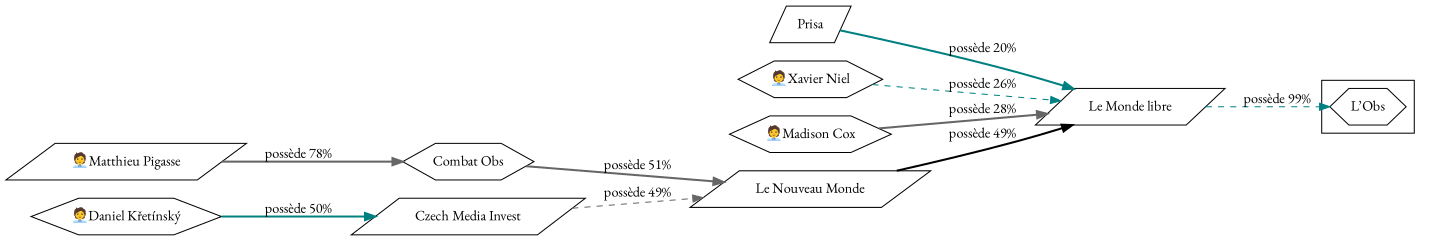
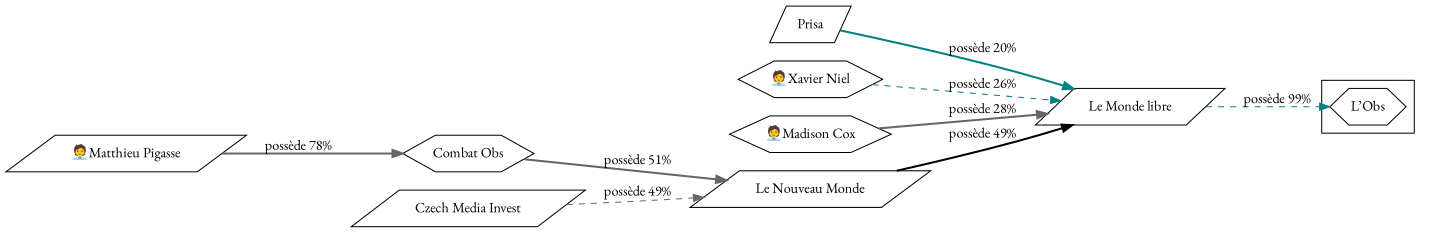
(126, 217) -> none
